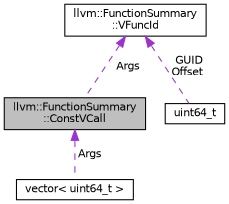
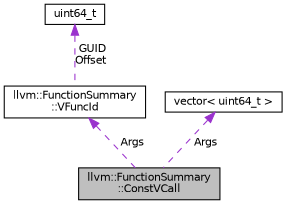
(170, 74) -> (75, 61)
(75, 160) -> (185, 144)
